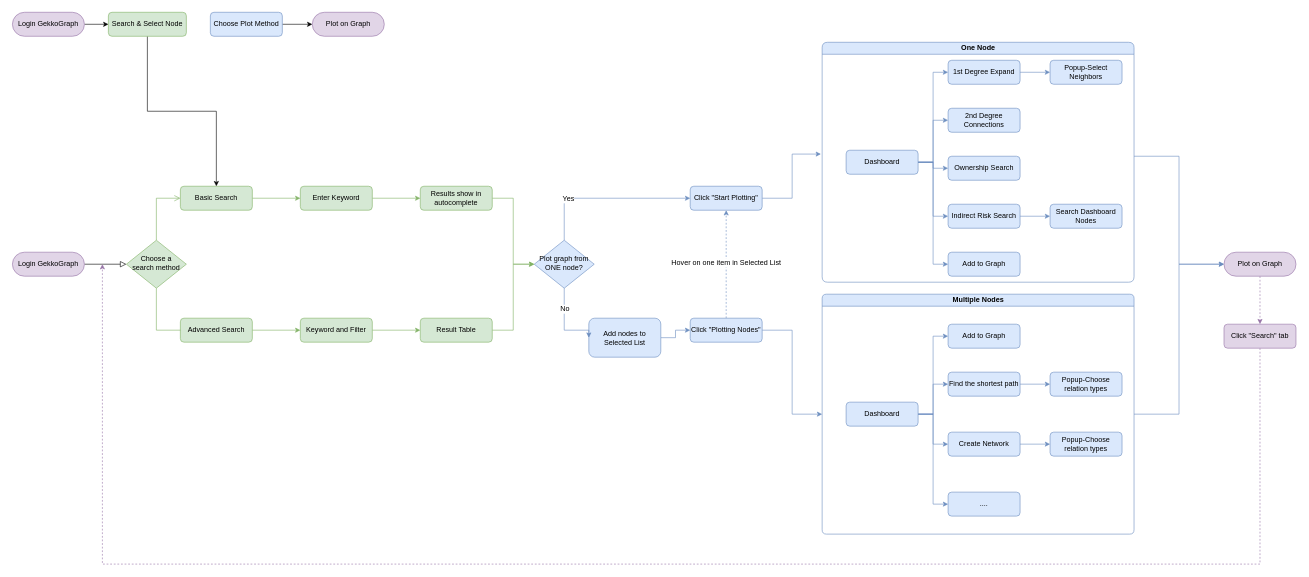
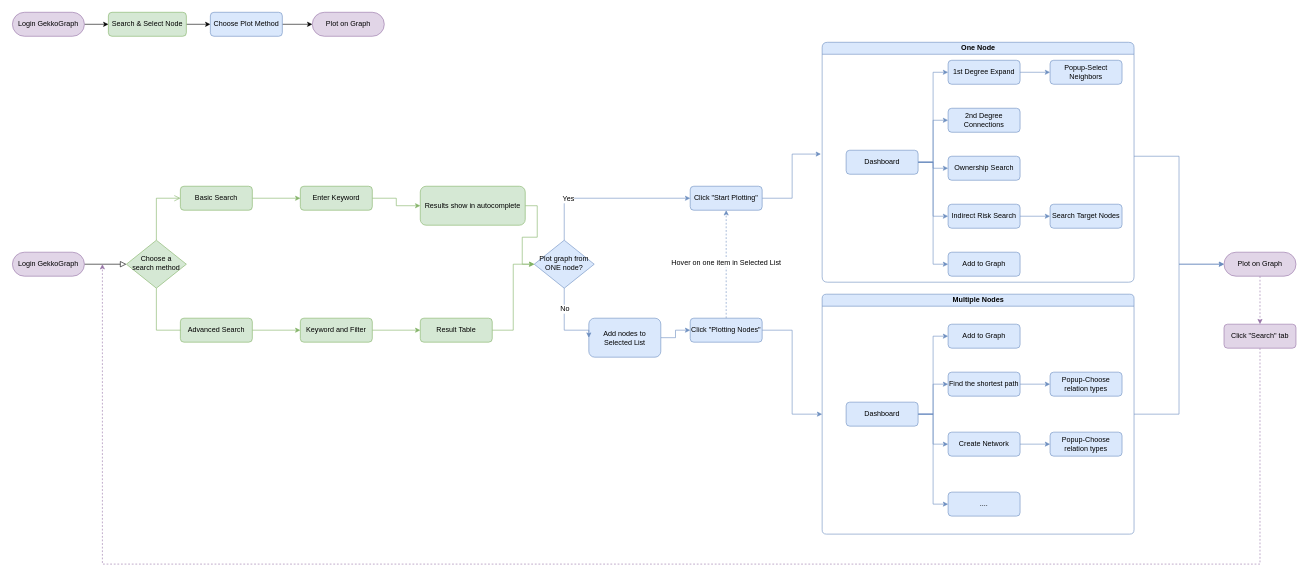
(147, 74) -> (204, 24)
(456, 198) -> (473, 206)
(1086, 216) -> (1086, 216)
